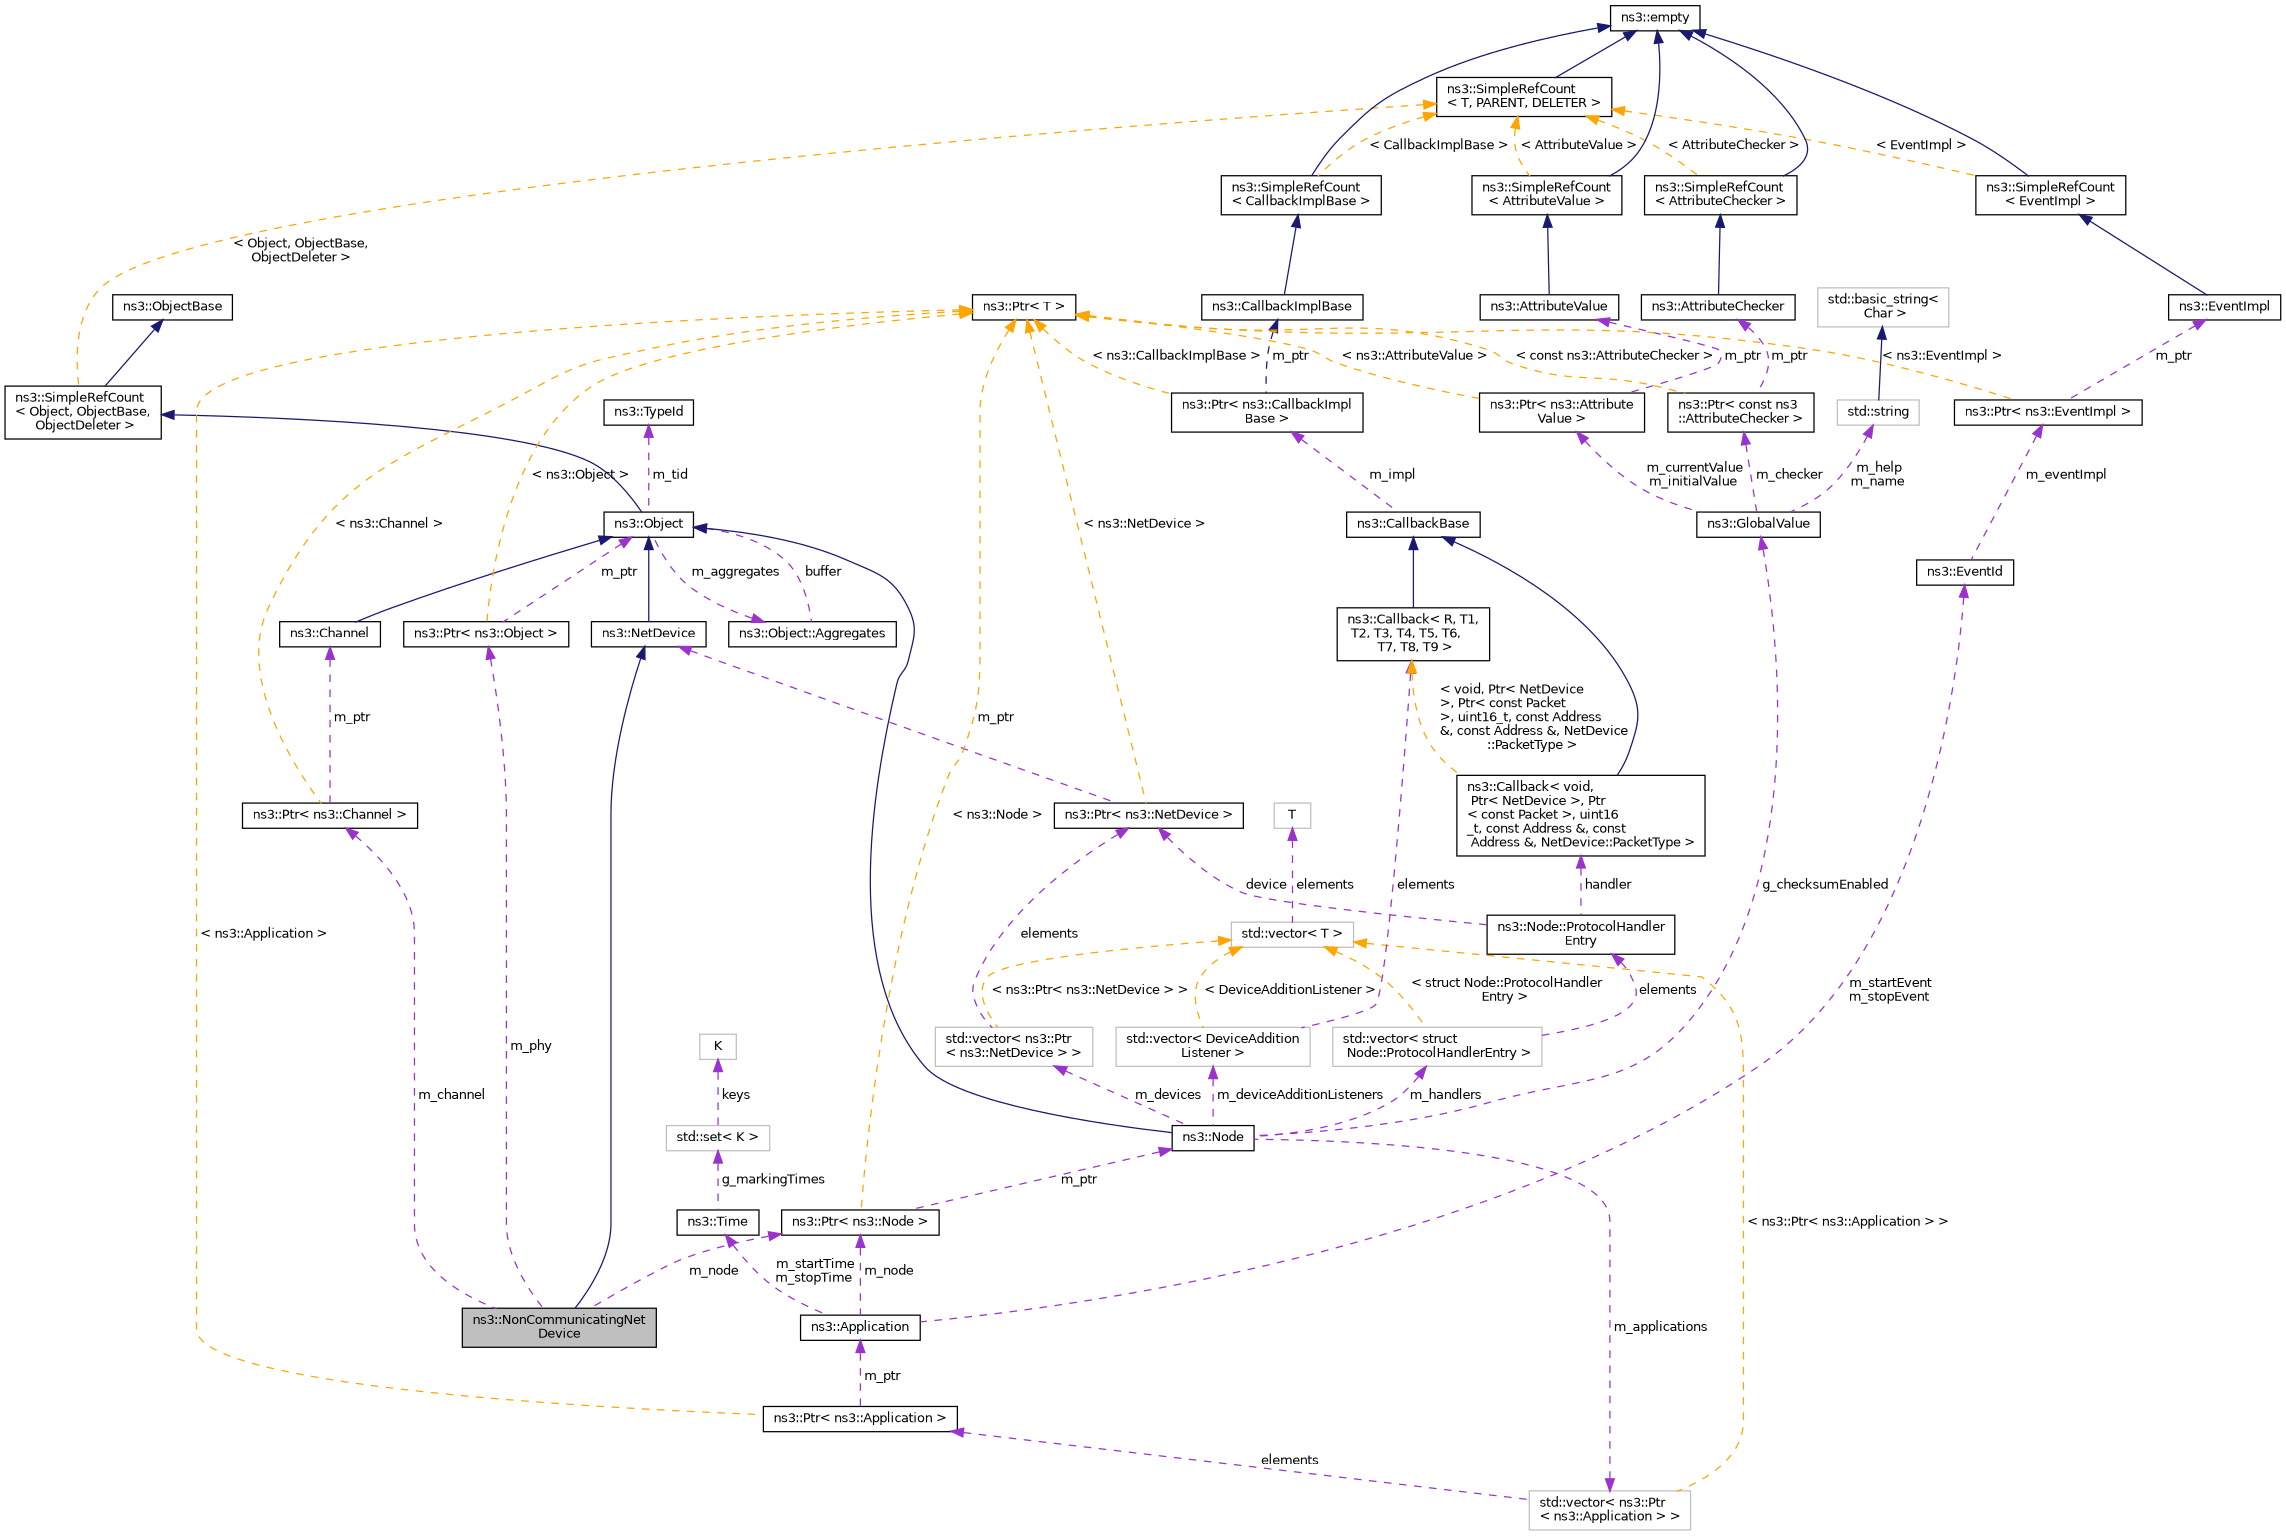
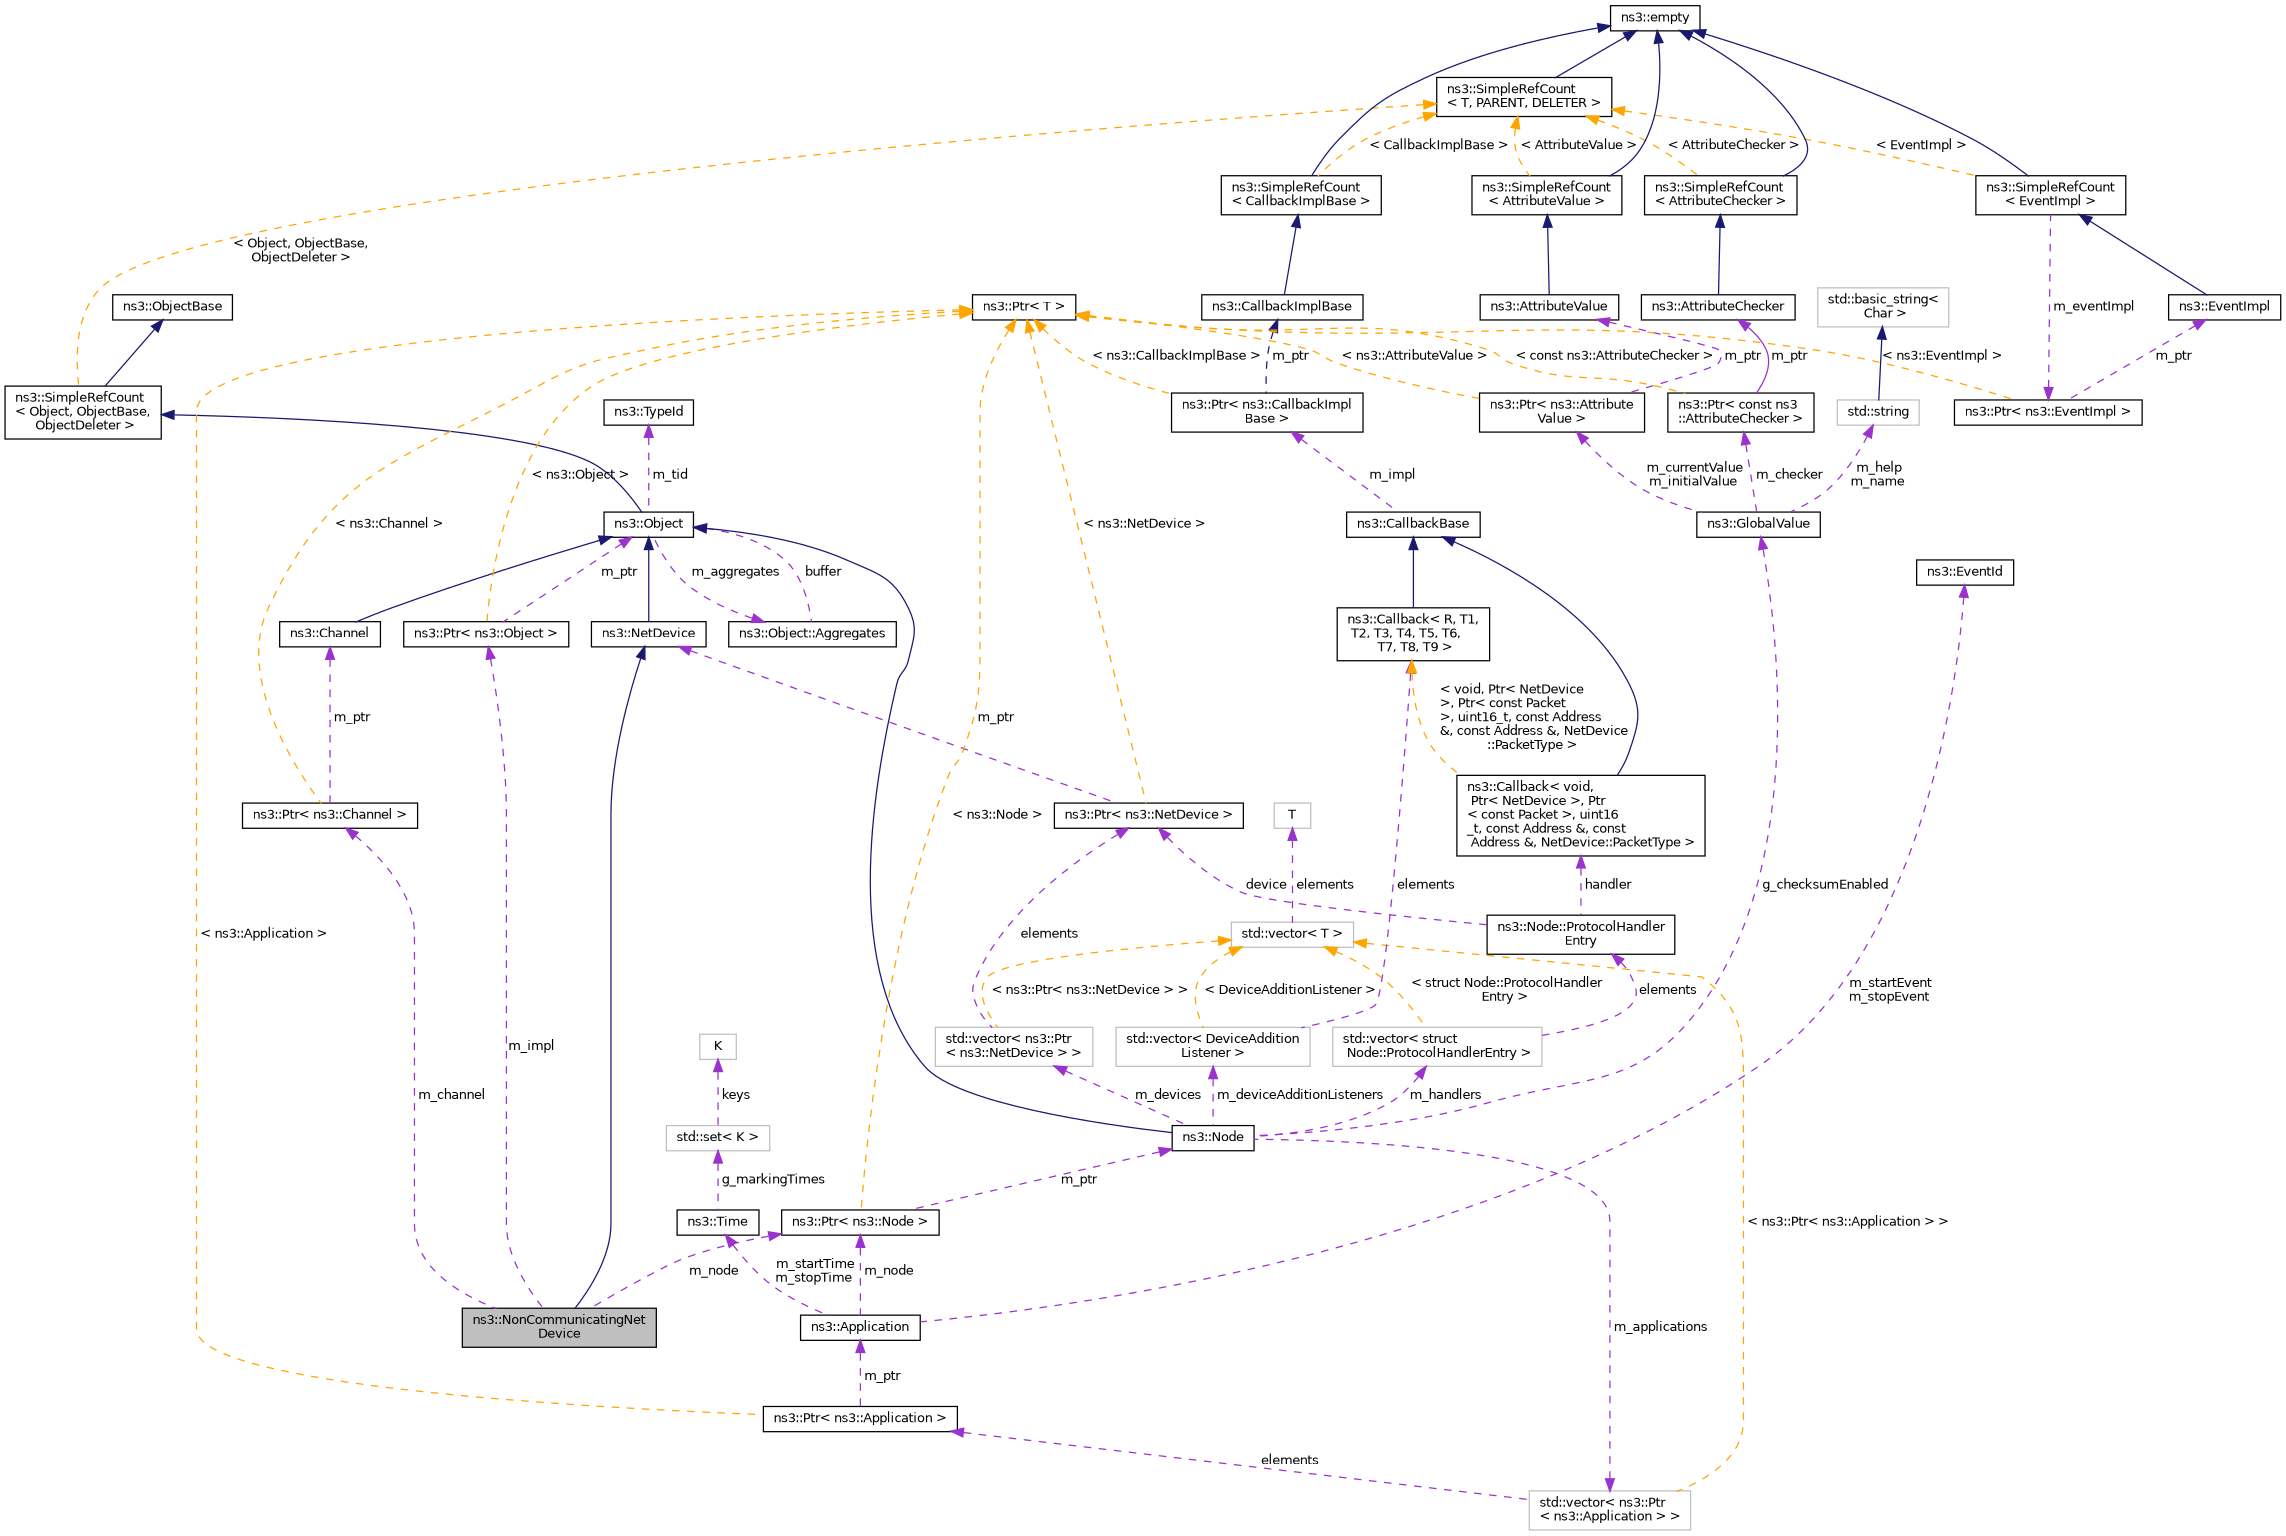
(1768, 358) -> (1768, 358)
(2004, 498) -> (2050, 301)
(530, 1047) -> (530, 1047)
